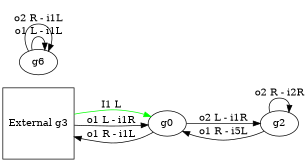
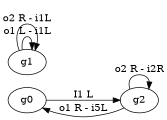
(38, 62) -> (27, 62)
(223, 118) -> (83, 95)
(38, 123) -> none
